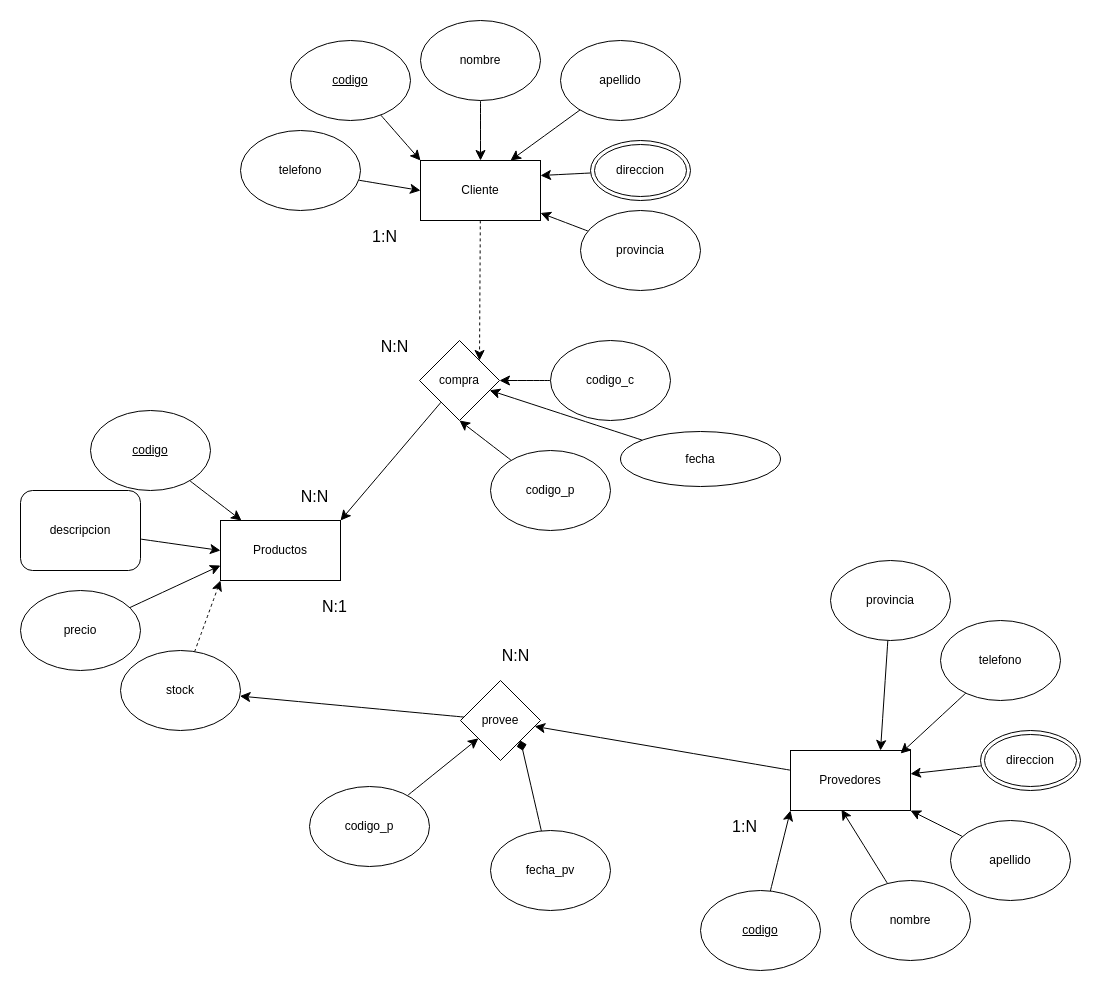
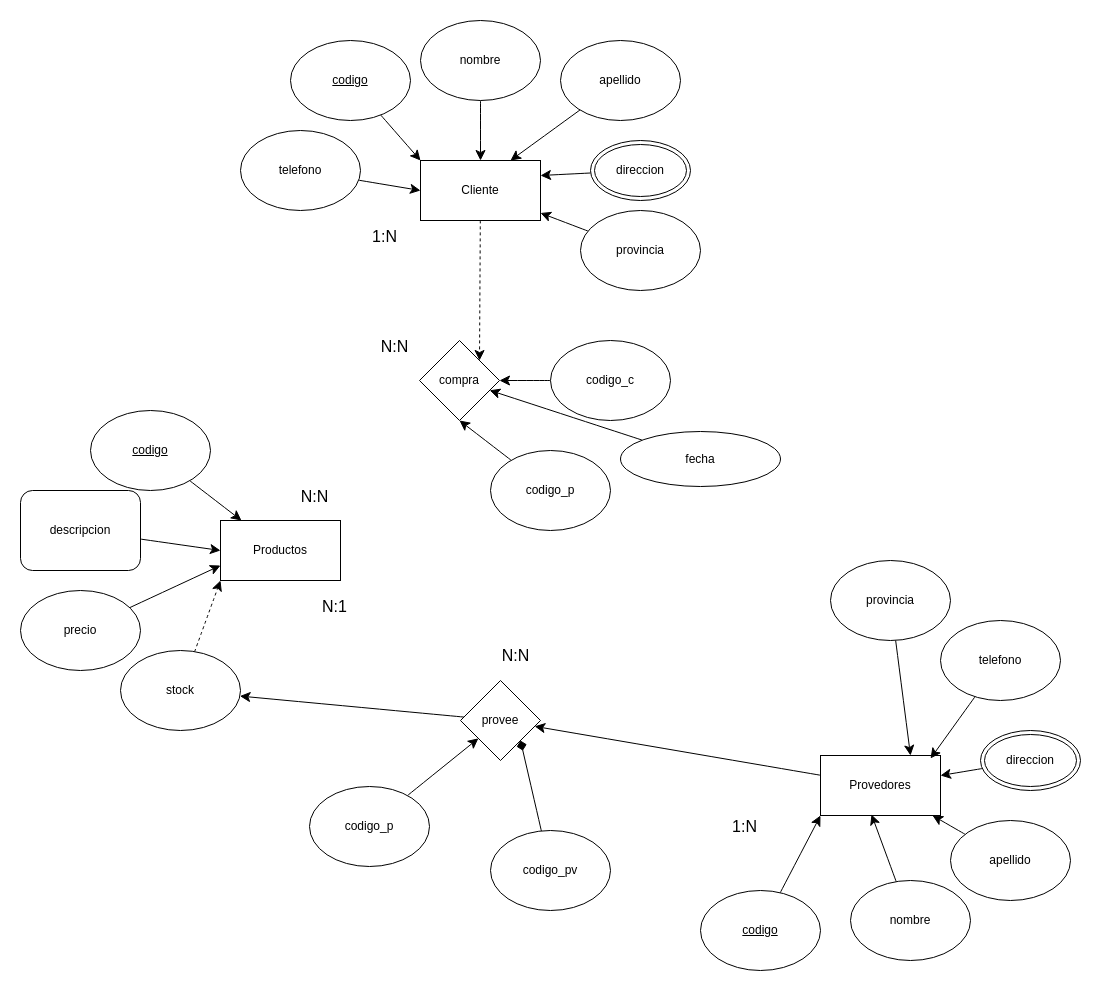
(393, 459) -> none
(851, 781) -> (881, 786)
(551, 871) -> (551, 871)
